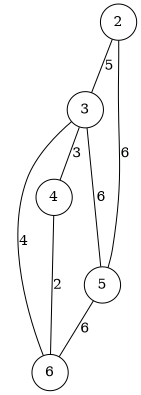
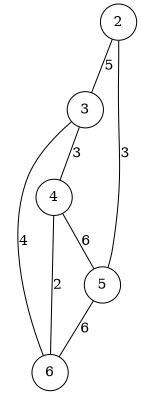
(126, 154) -> (126, 154)
(94, 197) -> (78, 241)
